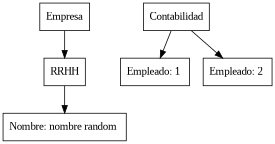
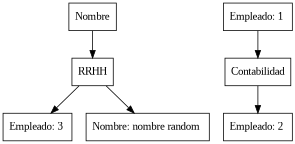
(65, 17) -> (93, 17)
(167, 41) -> (258, 41)
none -> (37, 127)
